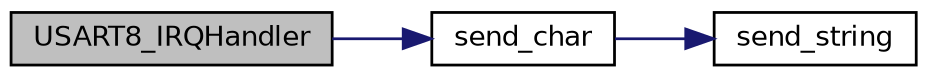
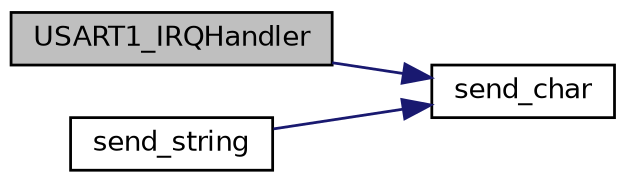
(172, 39) -> (172, 39)
(650, 39) -> (338, 119)
